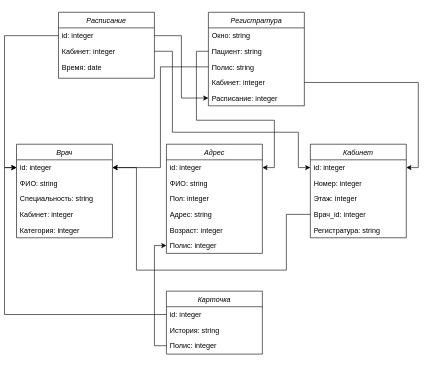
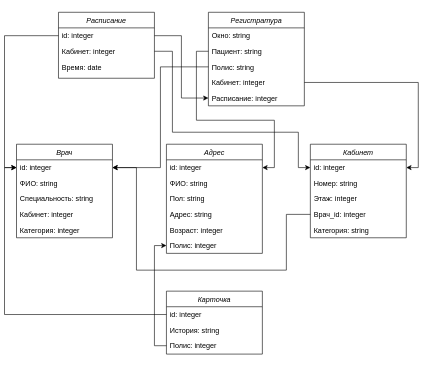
(339, 184) -> (337, 184)
(191, 199) -> (189, 199)
(351, 230) -> (345, 230)
